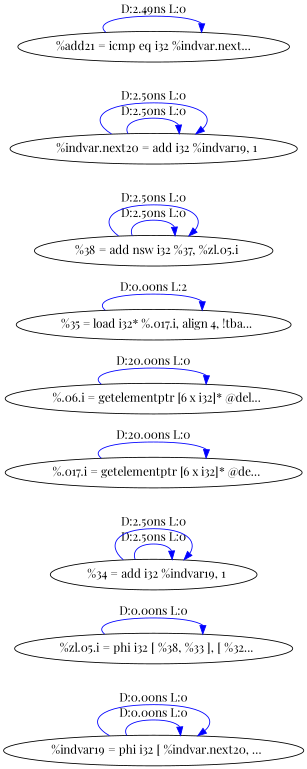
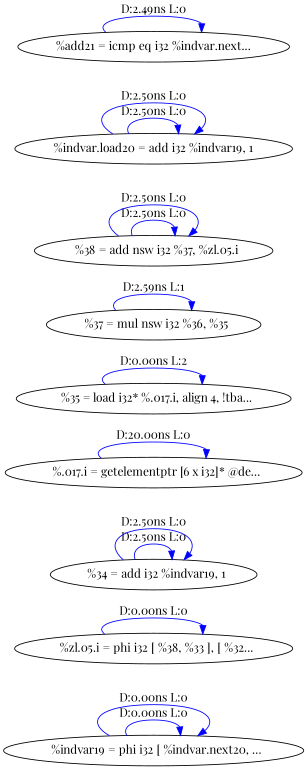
(154, 149) -> (154, 149)
none -> (154, 325)
(154, 399) -> none
